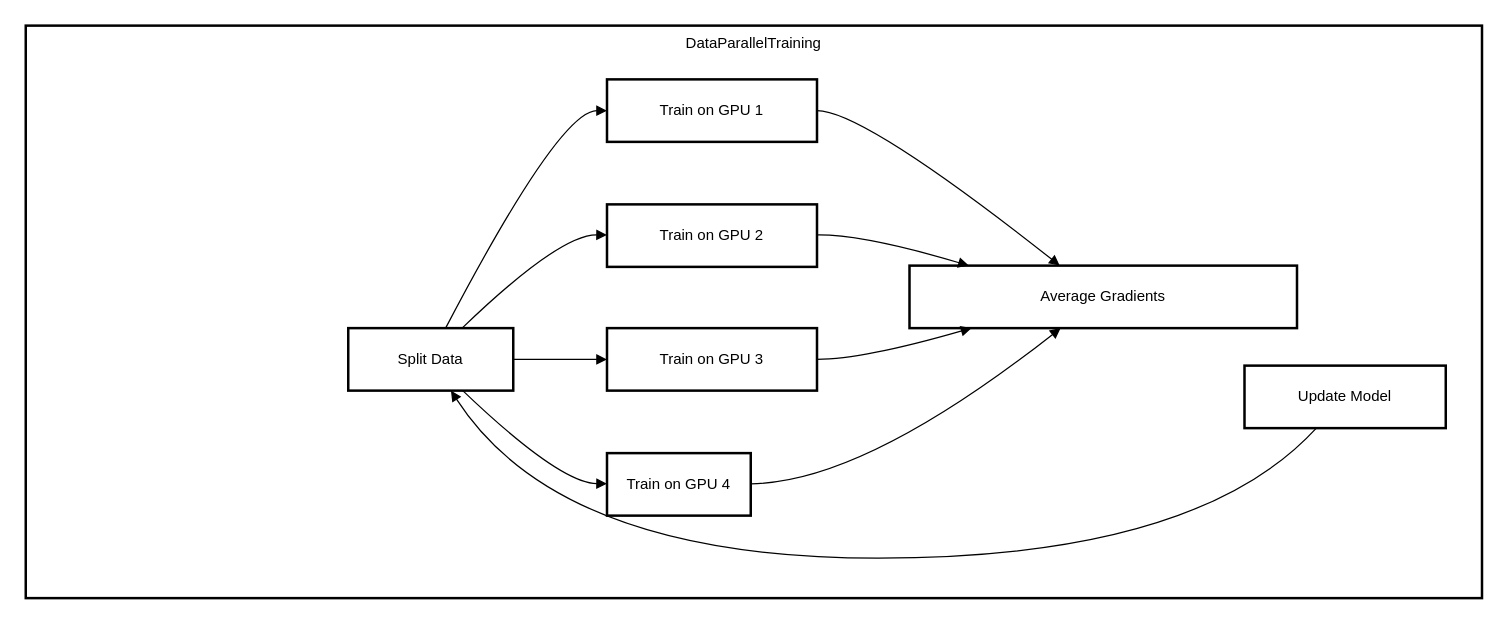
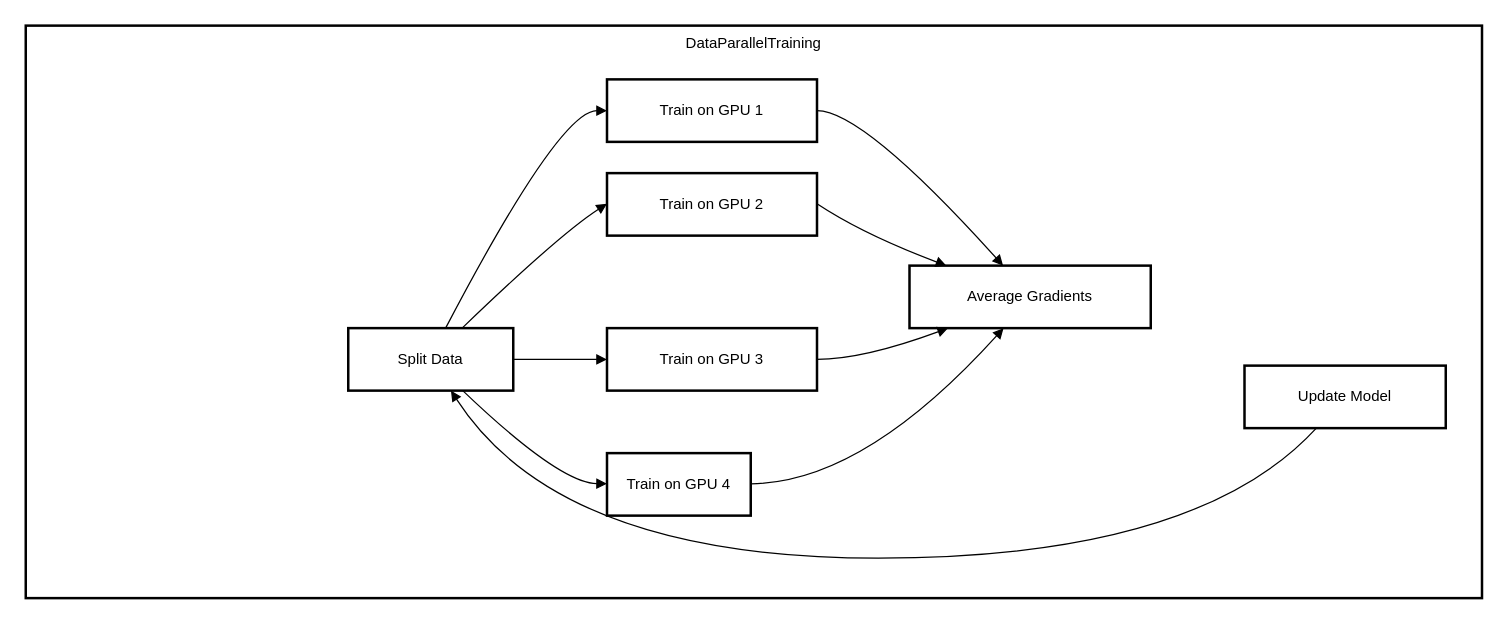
(712, 236) -> (712, 204)
(1103, 297) -> (1030, 297)
